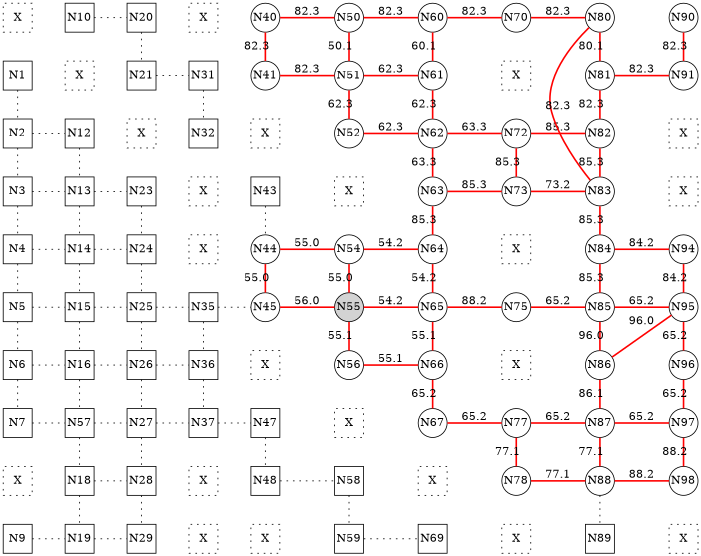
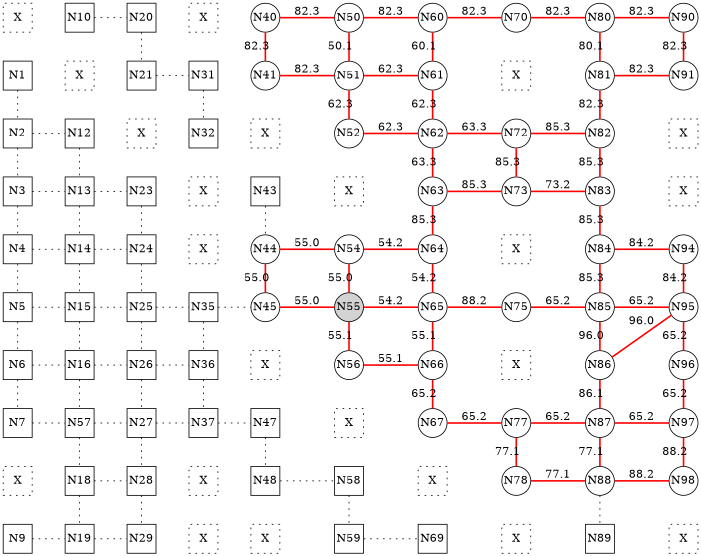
(550, 103) -> (642, 18)
(307, 301) -> (307, 301)
